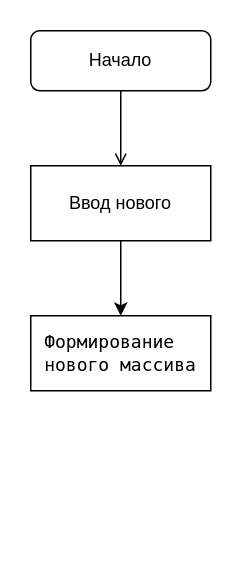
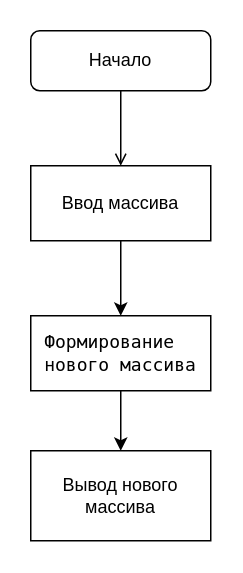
(121, 203) -> (121, 203)
none -> (121, 416)
none -> (121, 496)
